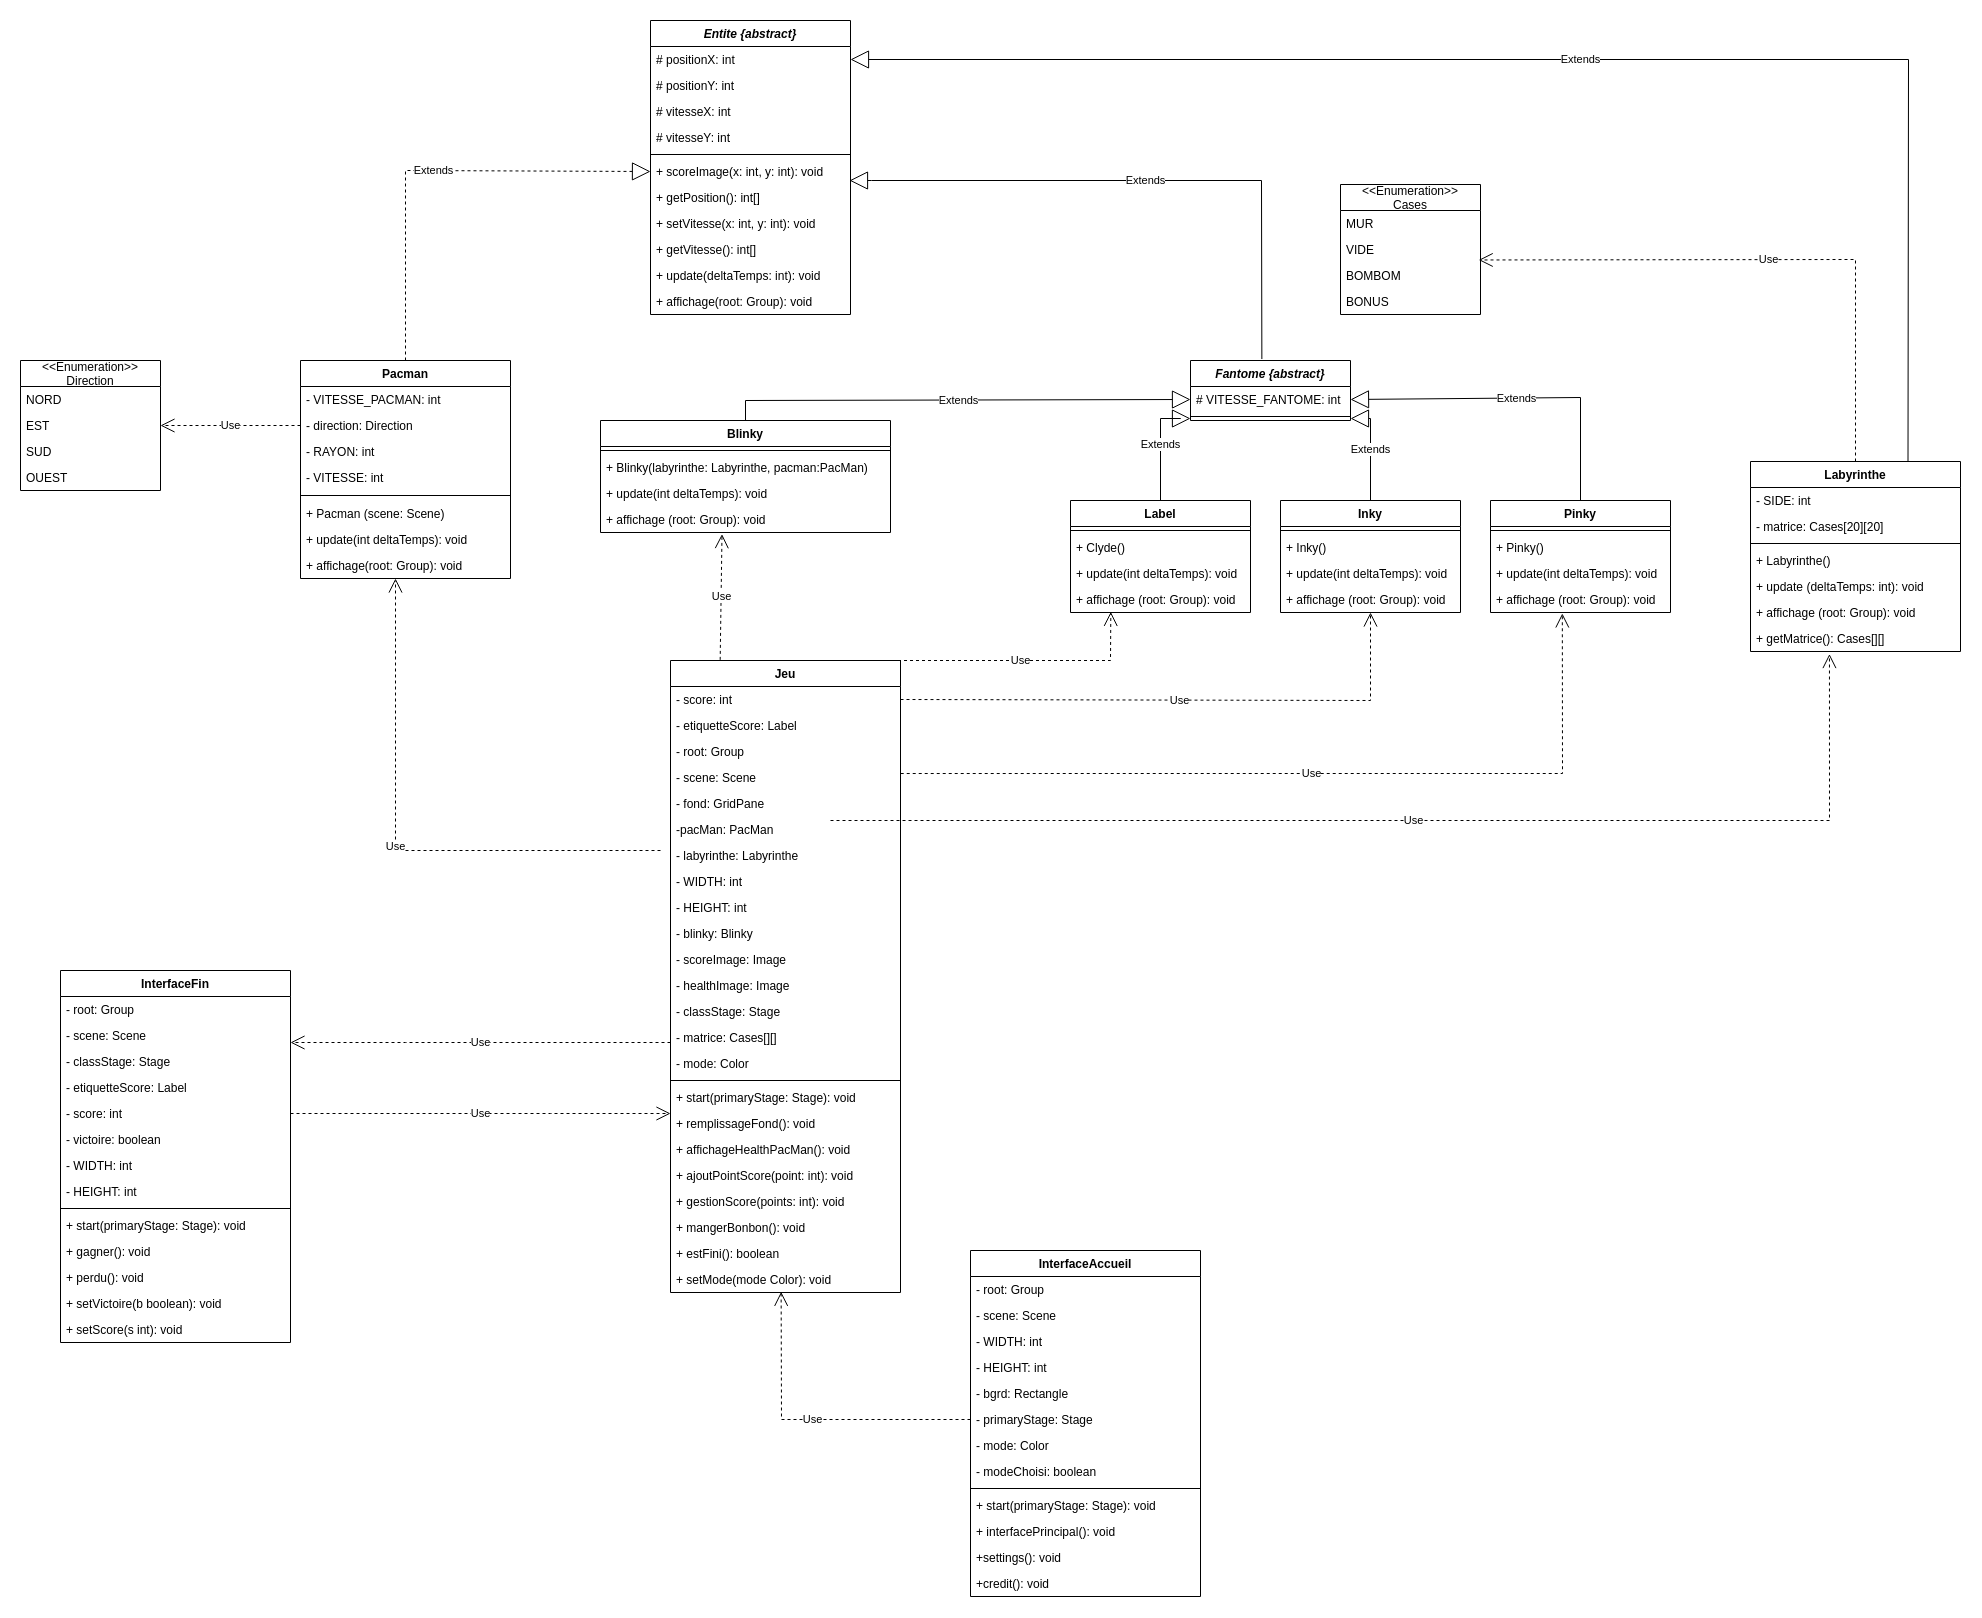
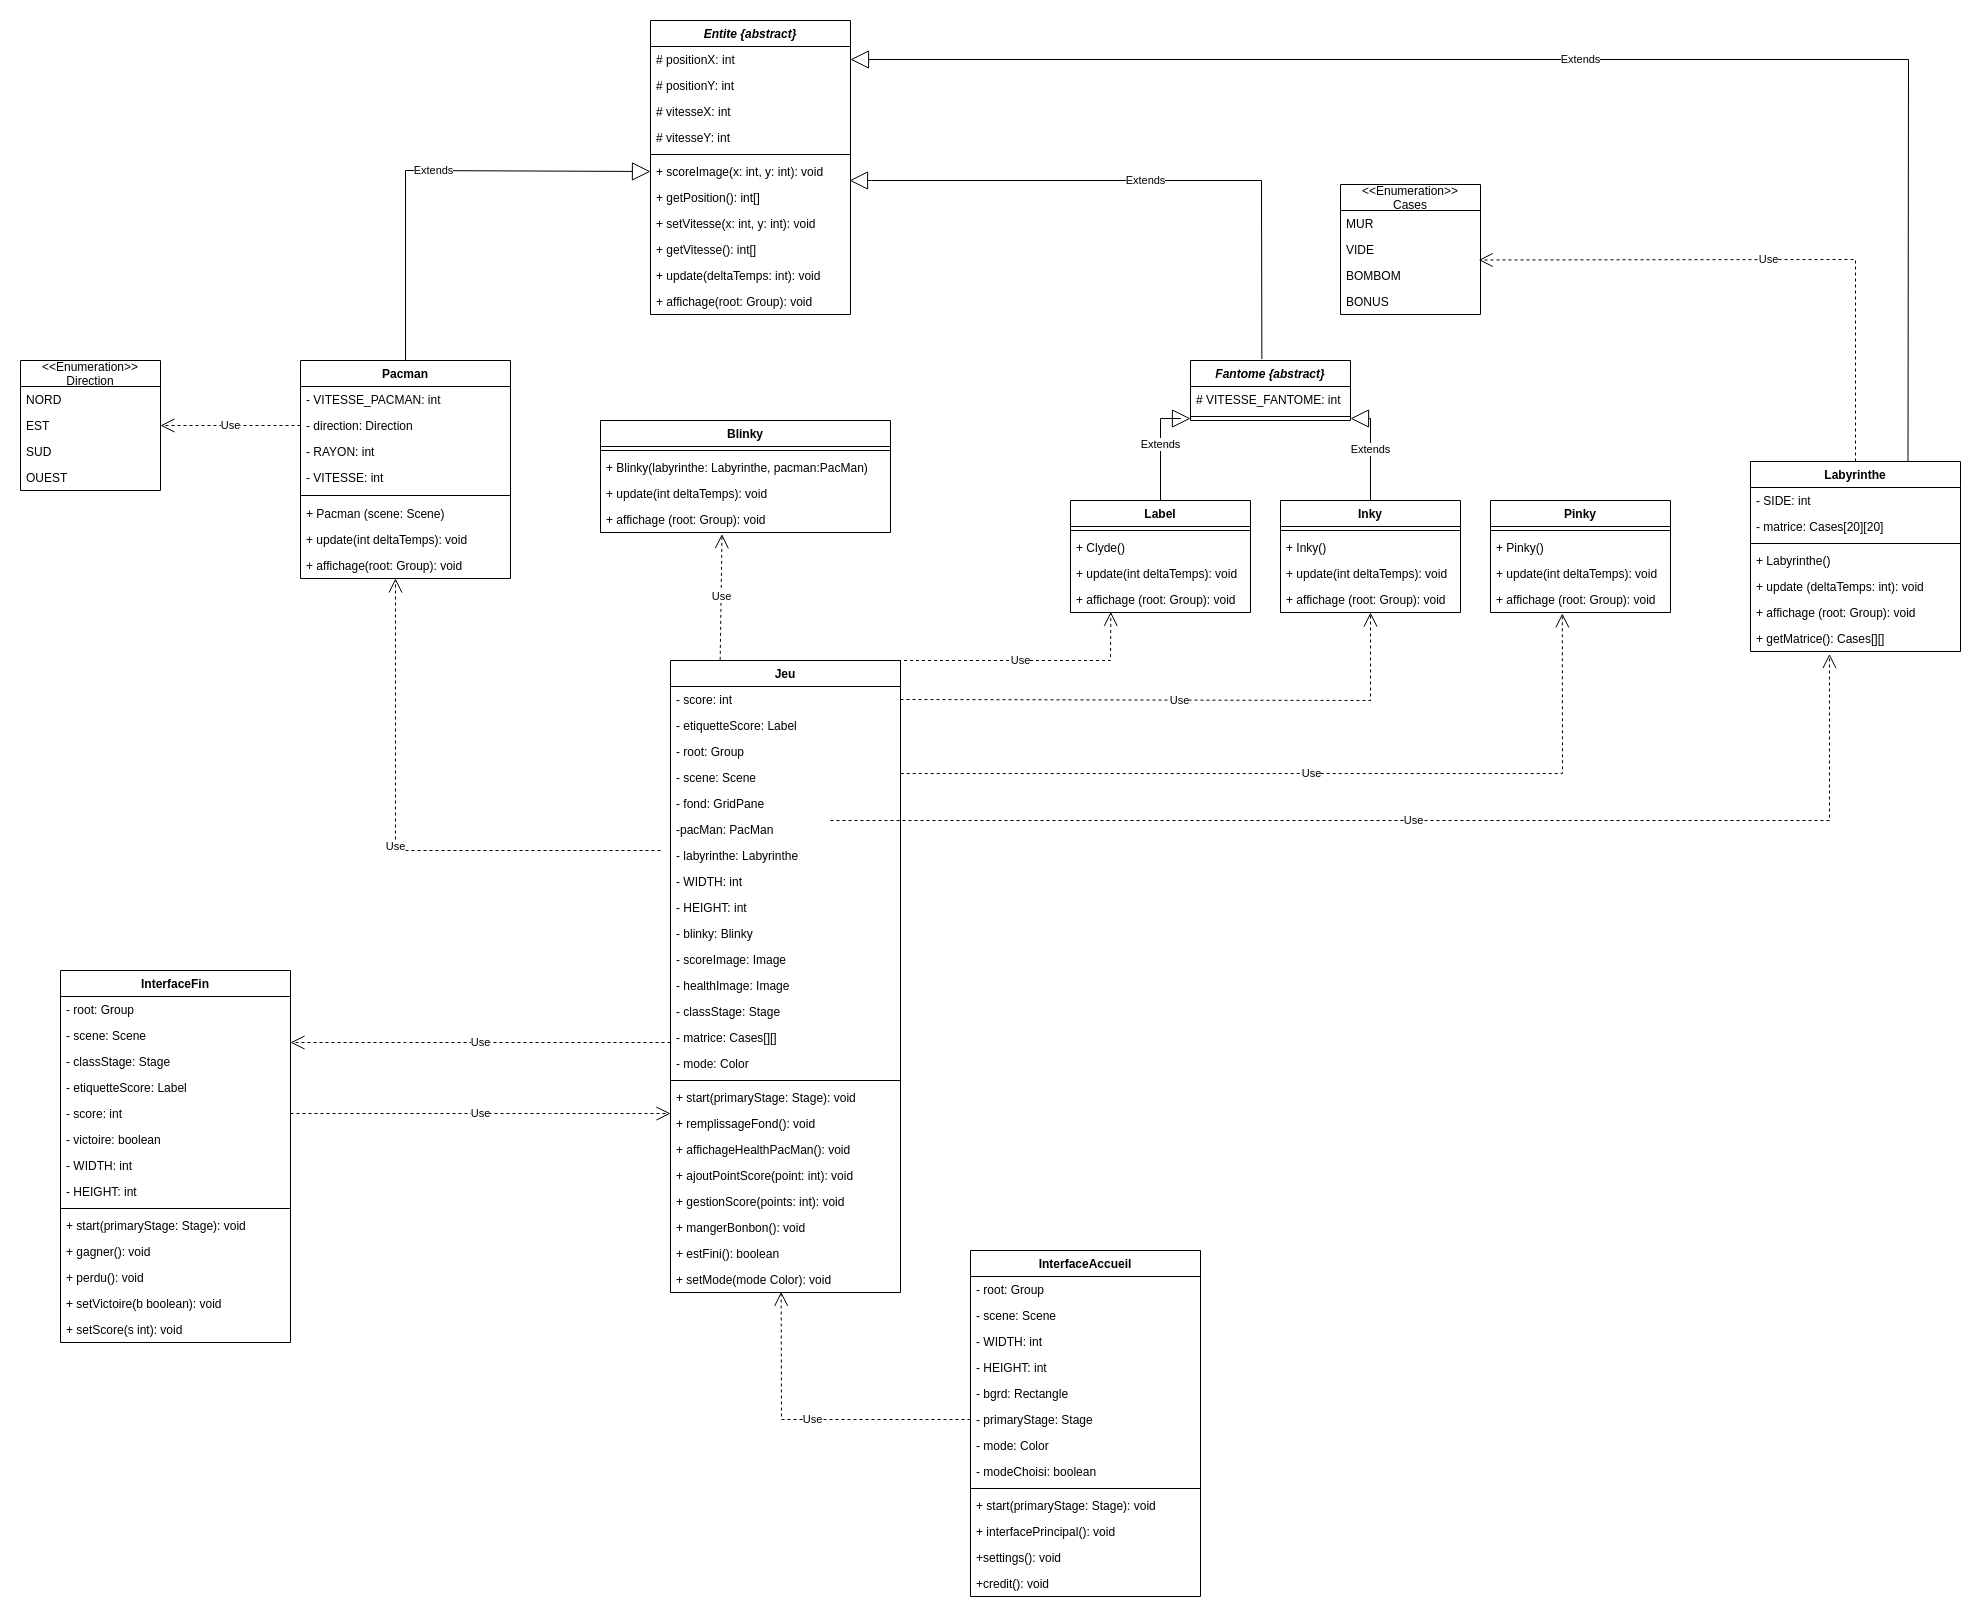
(406, 261) -> (406, 261)
(1526, 398) -> none
(949, 400) -> none
